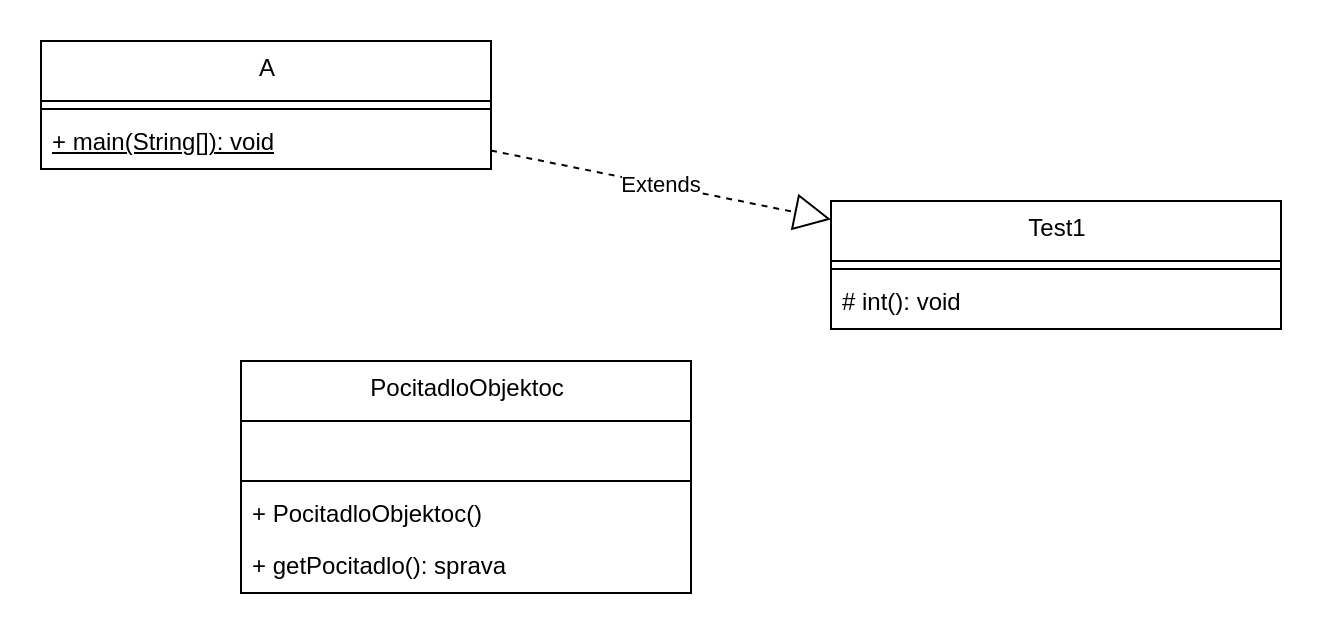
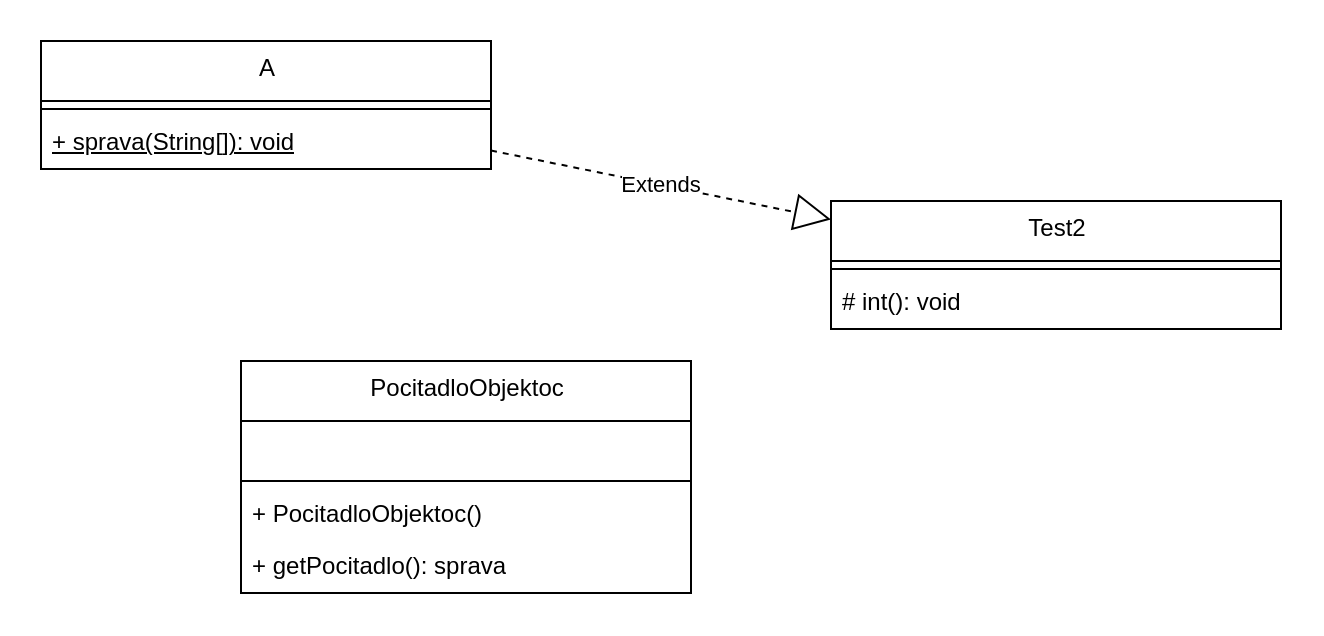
(182, 143) -> (199, 143)
(1058, 229) -> (1058, 229)
